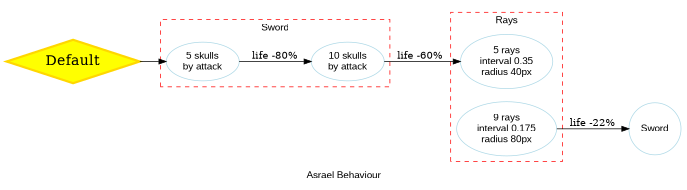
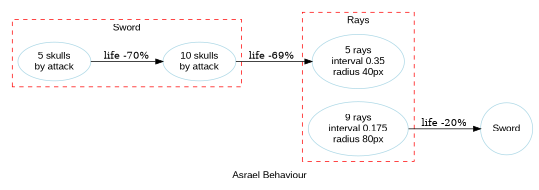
(275, 56) -> (127, 56)
(420, 56) -> (272, 56)
(73, 62) -> none
(593, 123) -> (445, 123)
